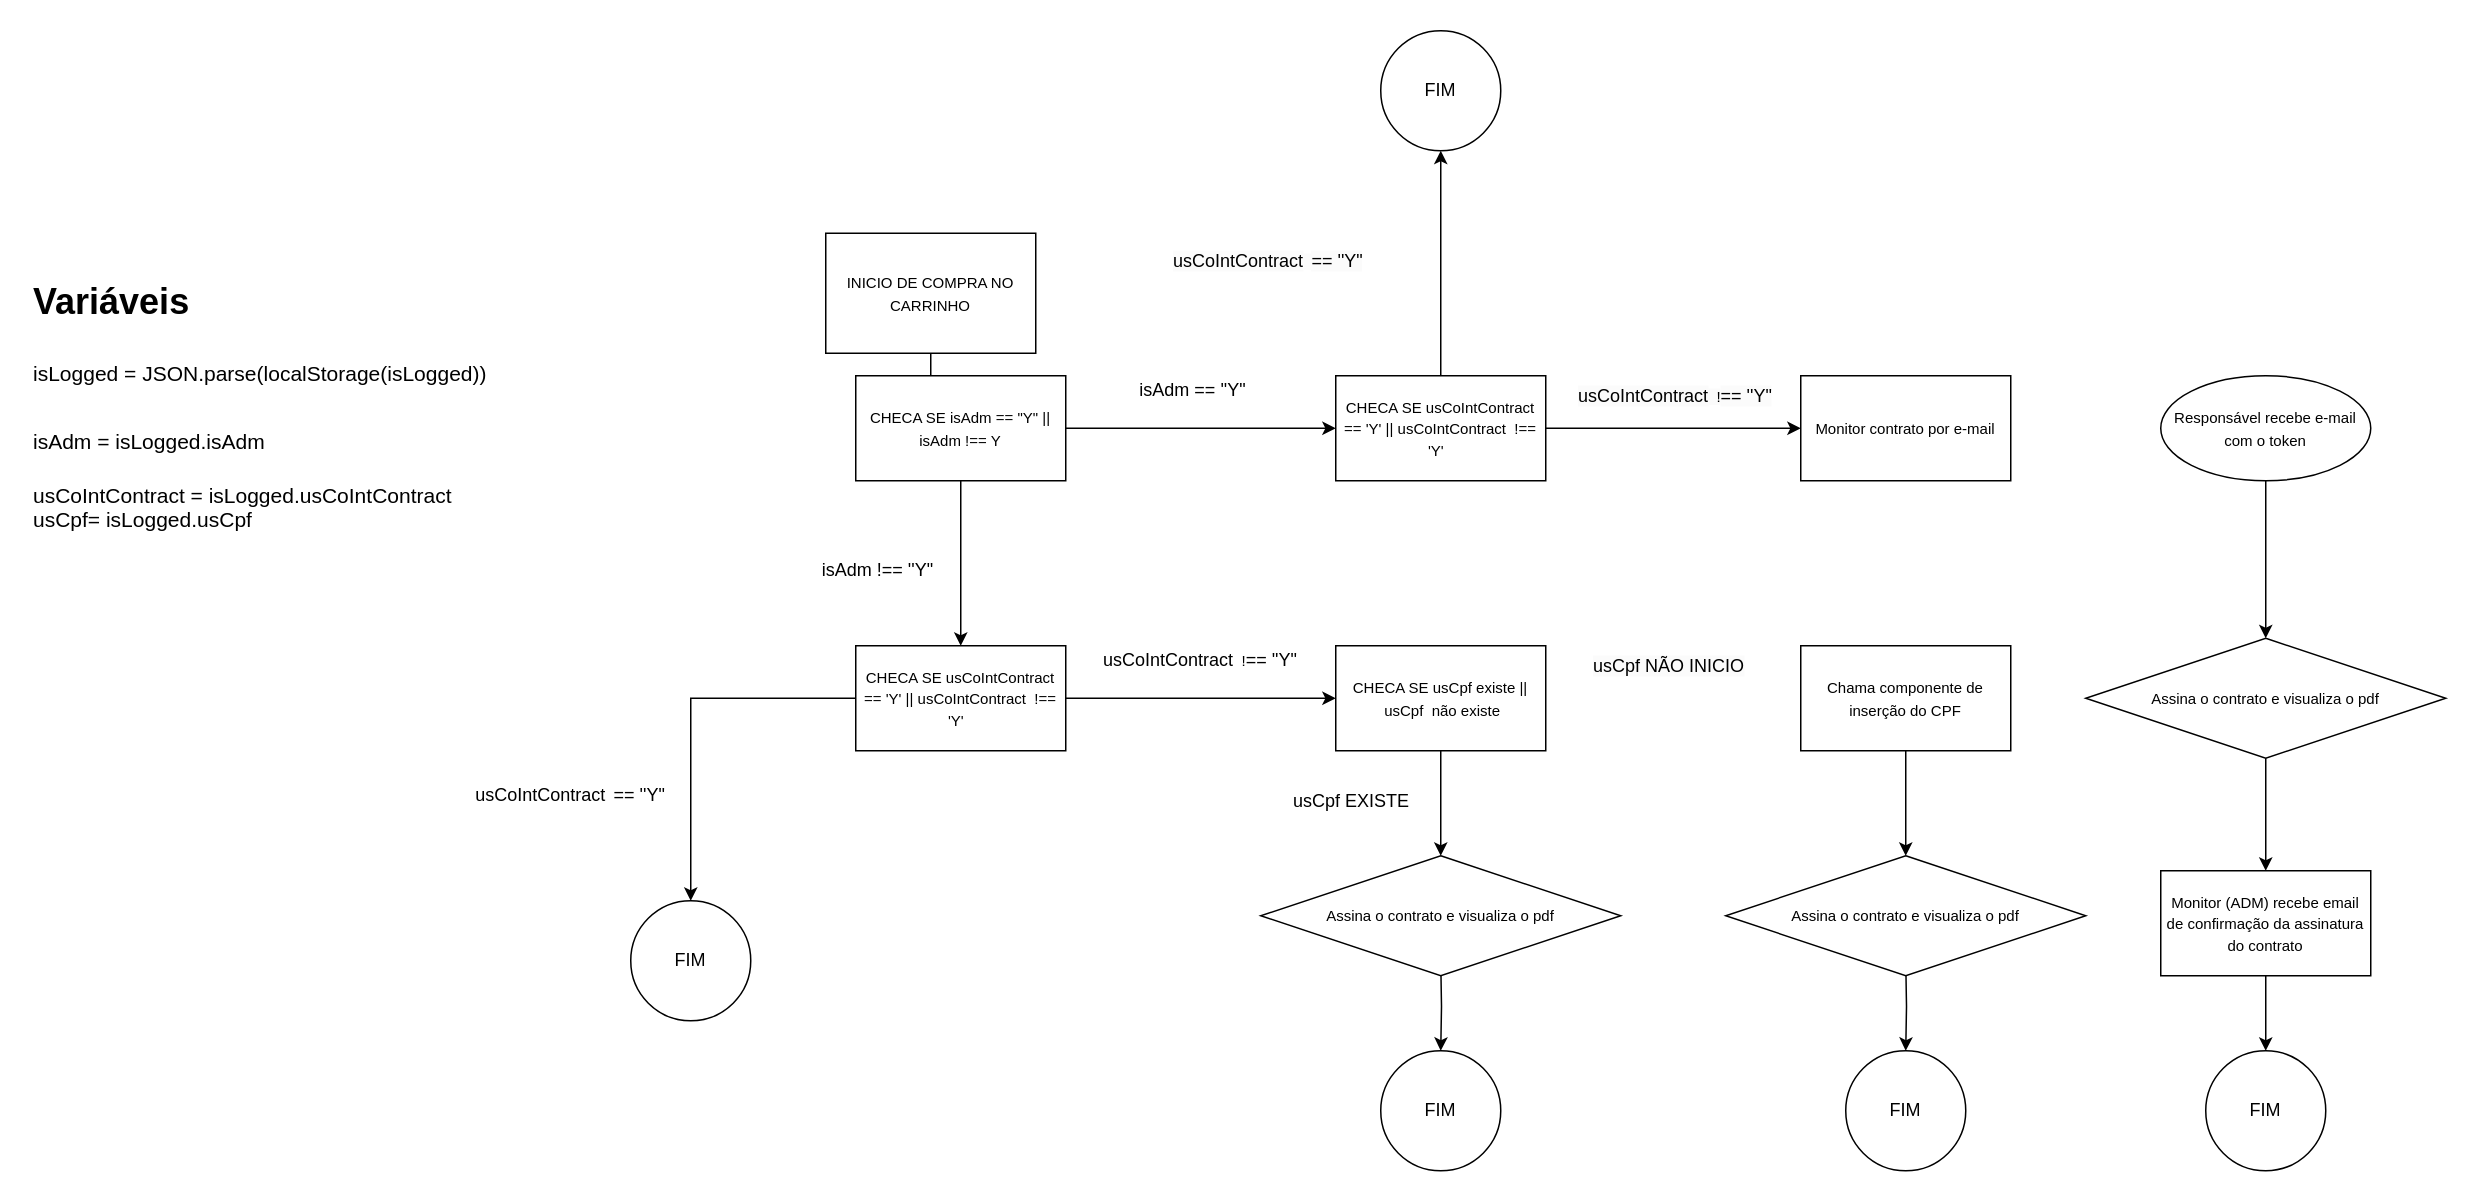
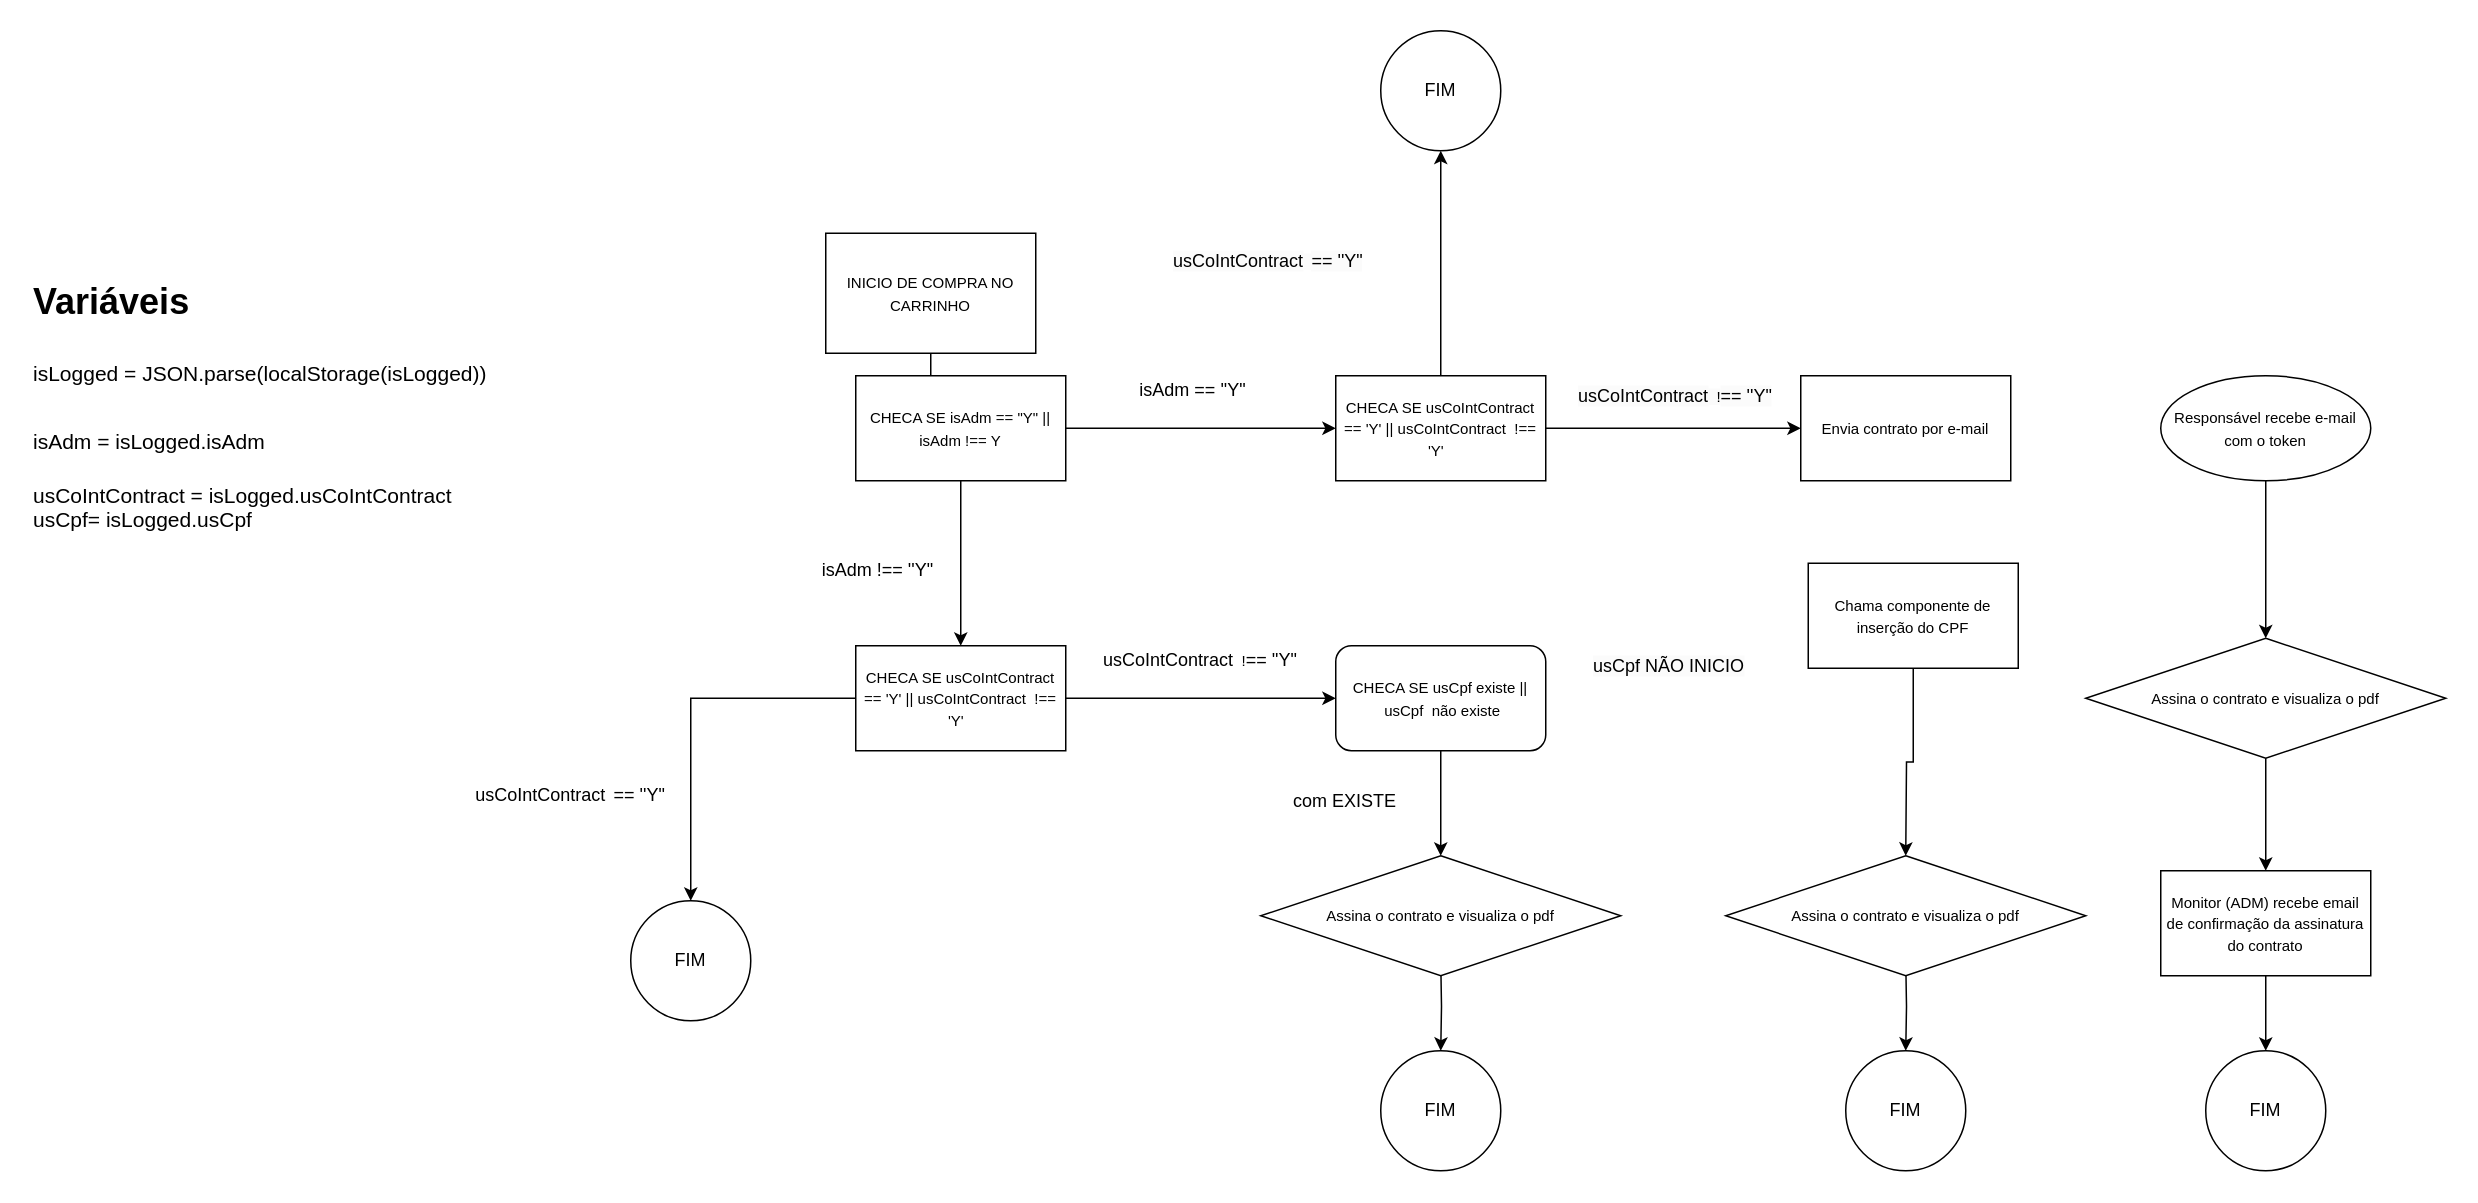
(1906, 428) -> (1906, 428)
(1441, 698) -> (1441, 698)
(1906, 698) -> (1913, 616)
(1352, 802) -> (1342, 802)
